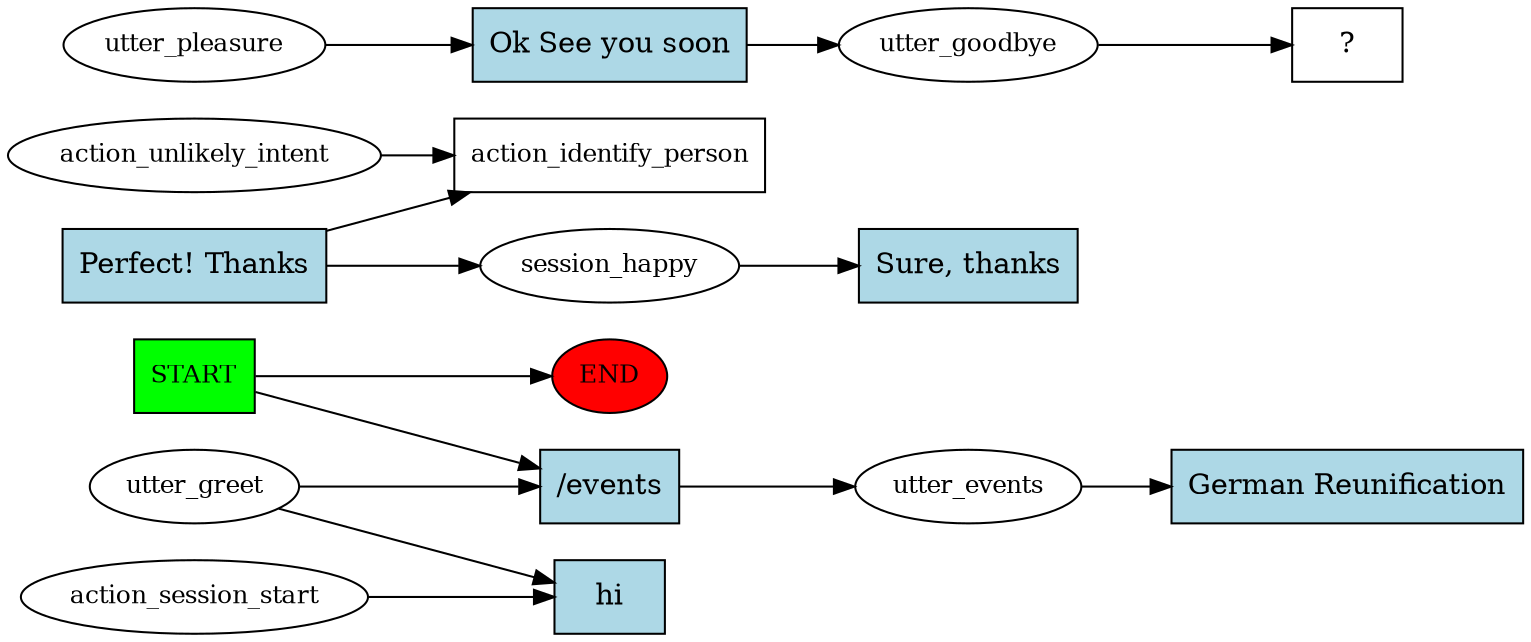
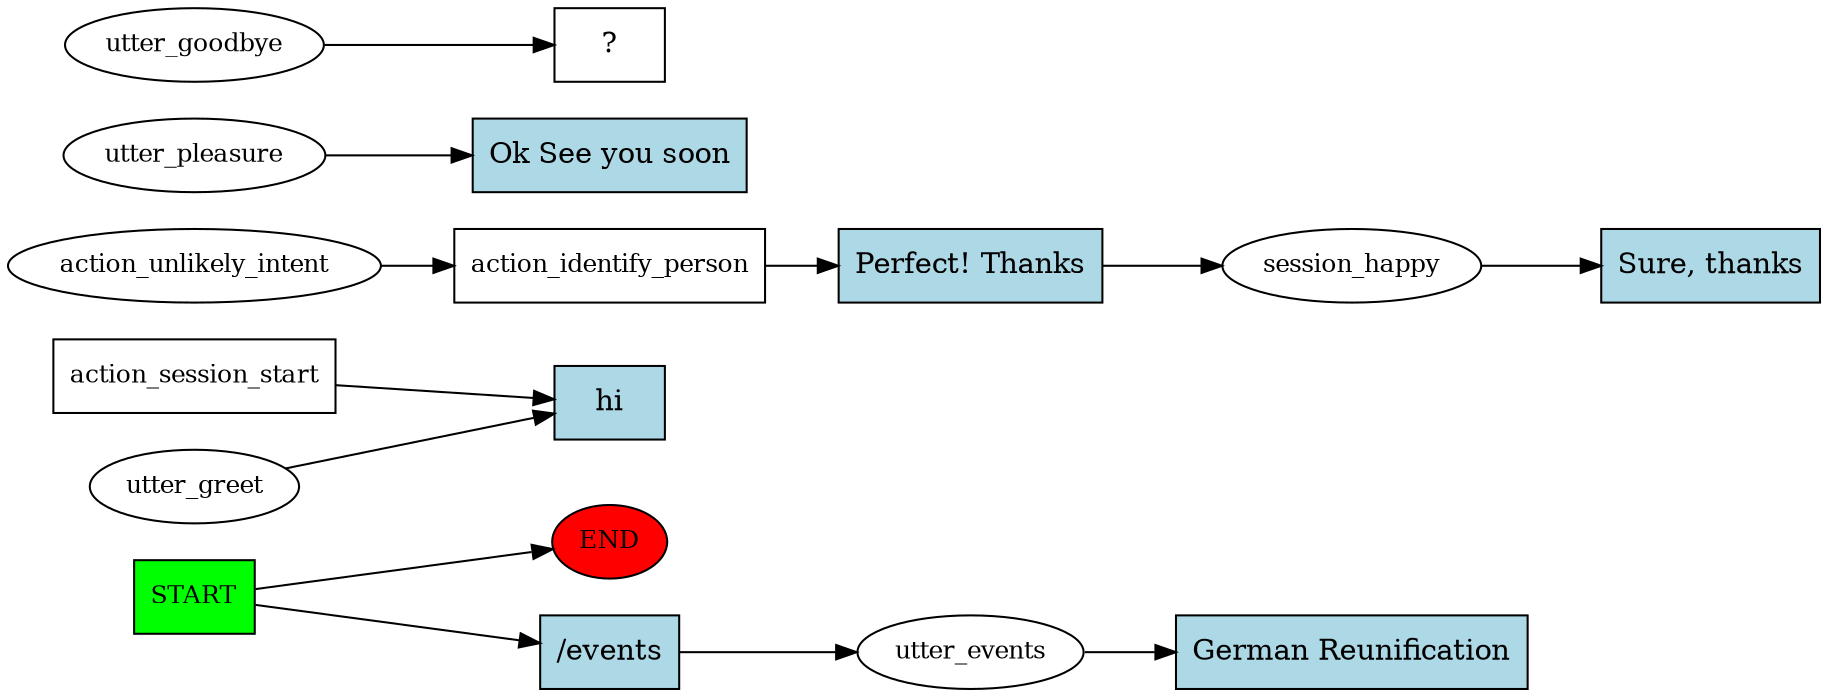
(782, 45) -> none
(388, 214) -> (791, 266)
(409, 487) -> none
(194, 597) -> (194, 376)
